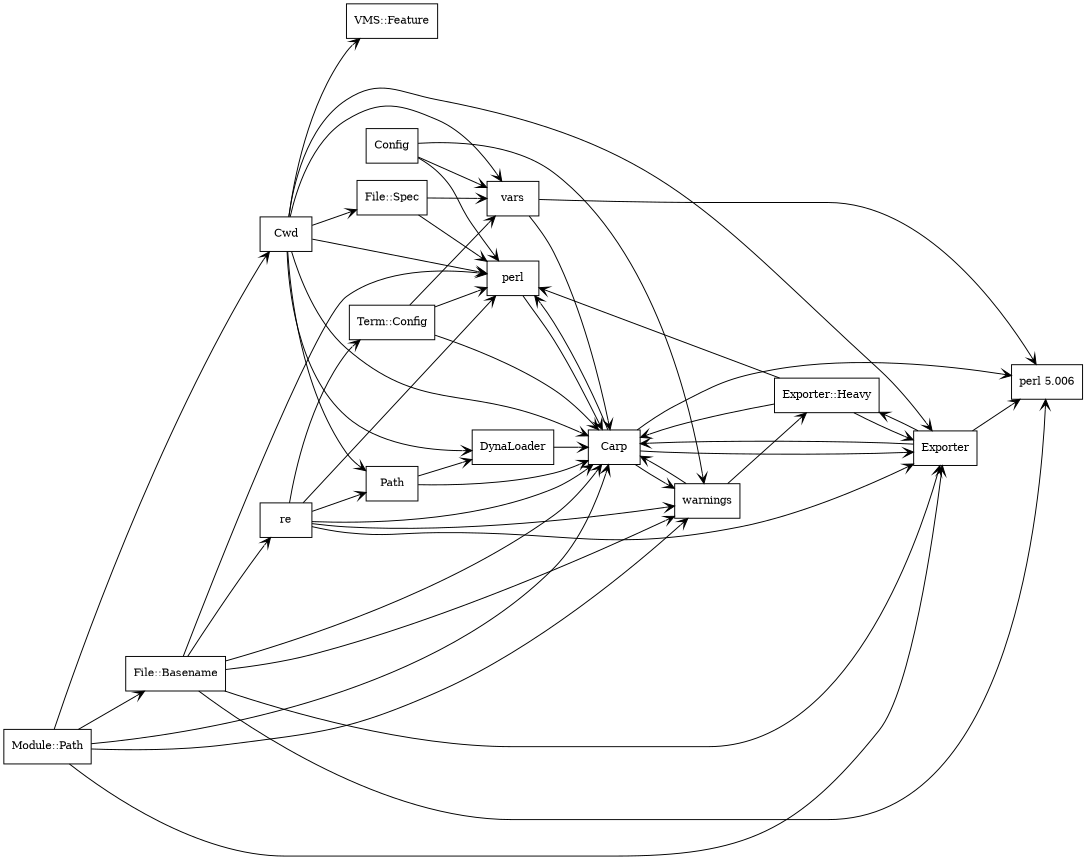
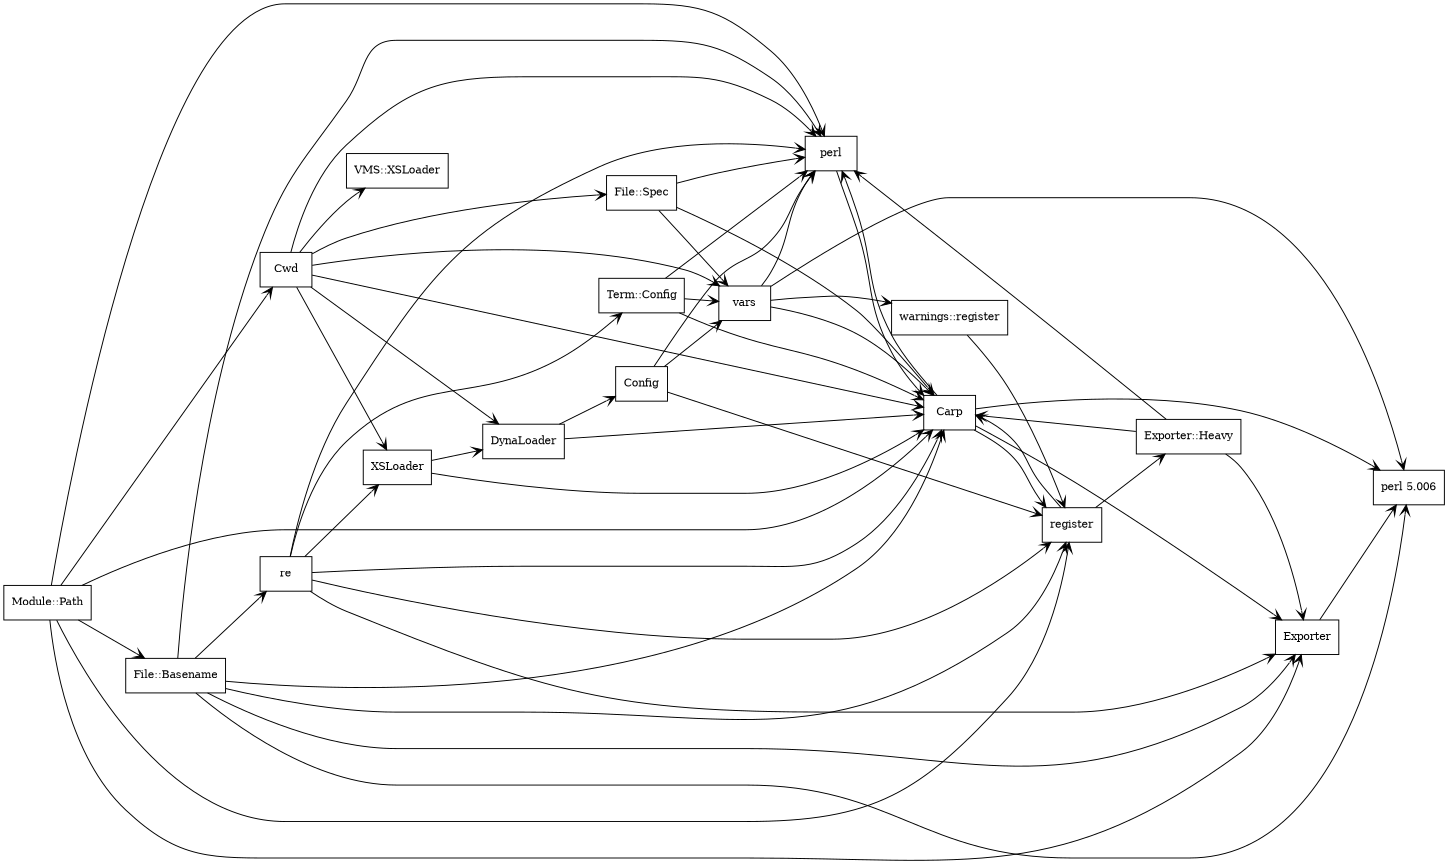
none -> (259, 16)
(392, 21) -> (397, 171)
(614, 155) -> none
none -> (787, 233)
none -> (950, 318)
none -> (583, 412)
(903, 423) -> none
(788, 441) -> (814, 281)
(392, 484) -> (397, 467)
(707, 501) -> (1072, 525)
